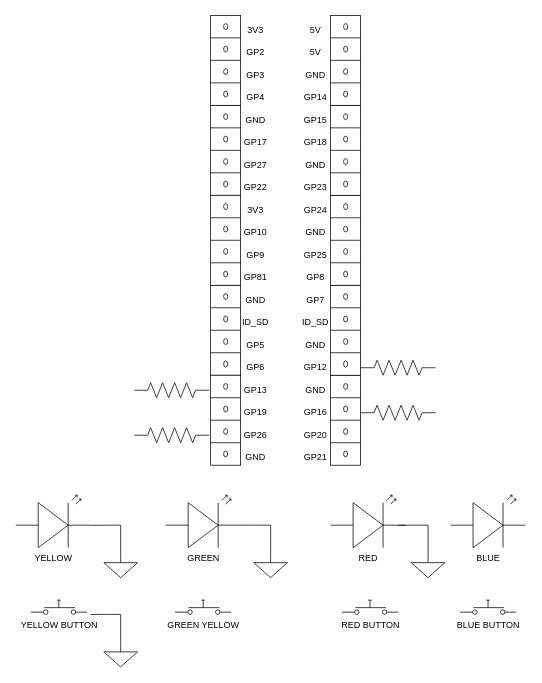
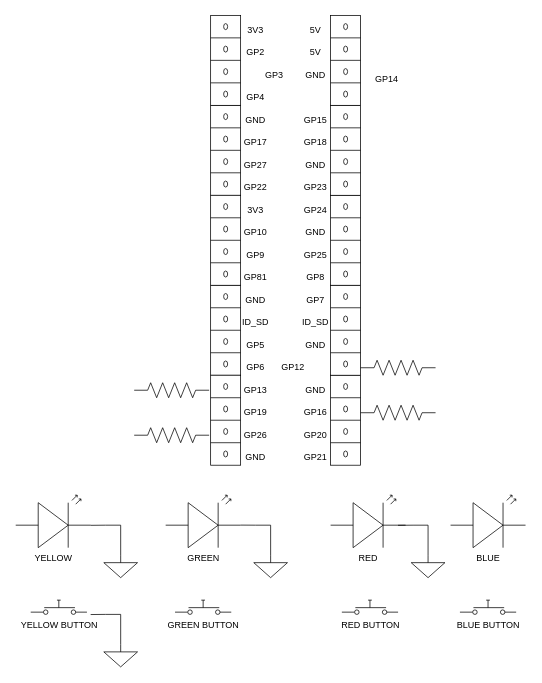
(255, 75) -> (274, 75)
(315, 98) -> (387, 79)
(315, 368) -> (293, 368)
(203, 625) -> (203, 625)
